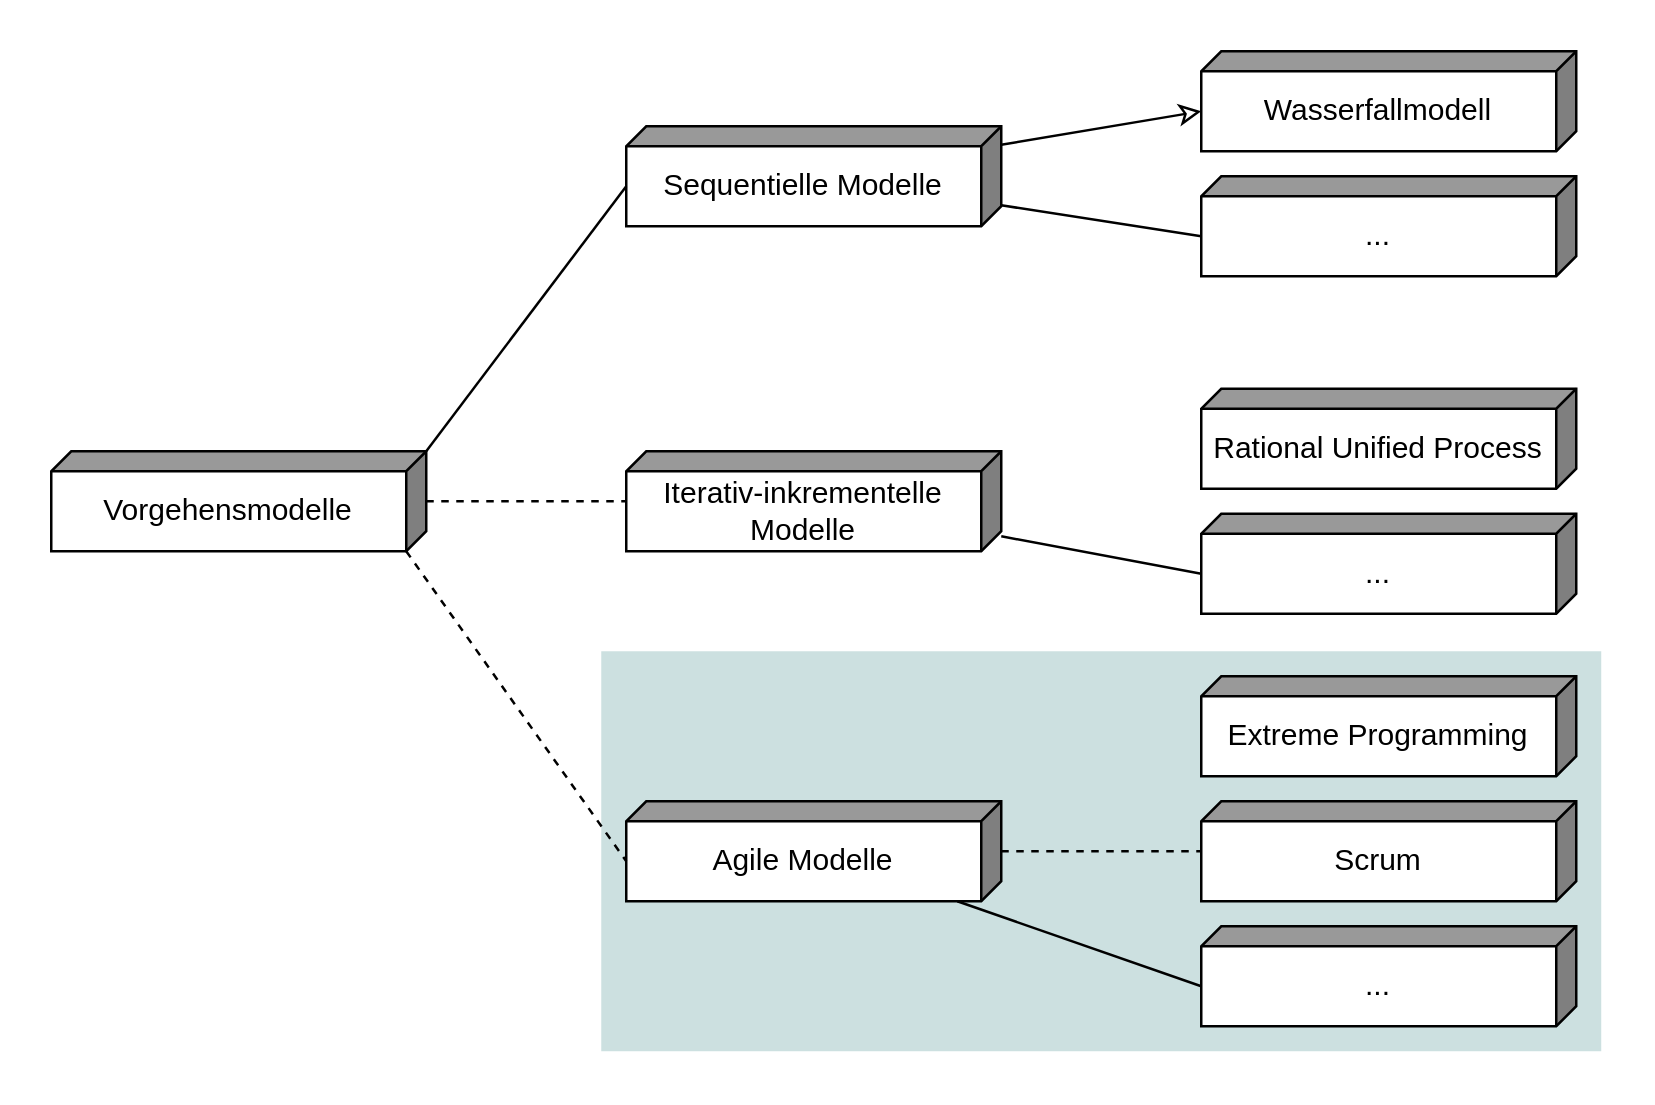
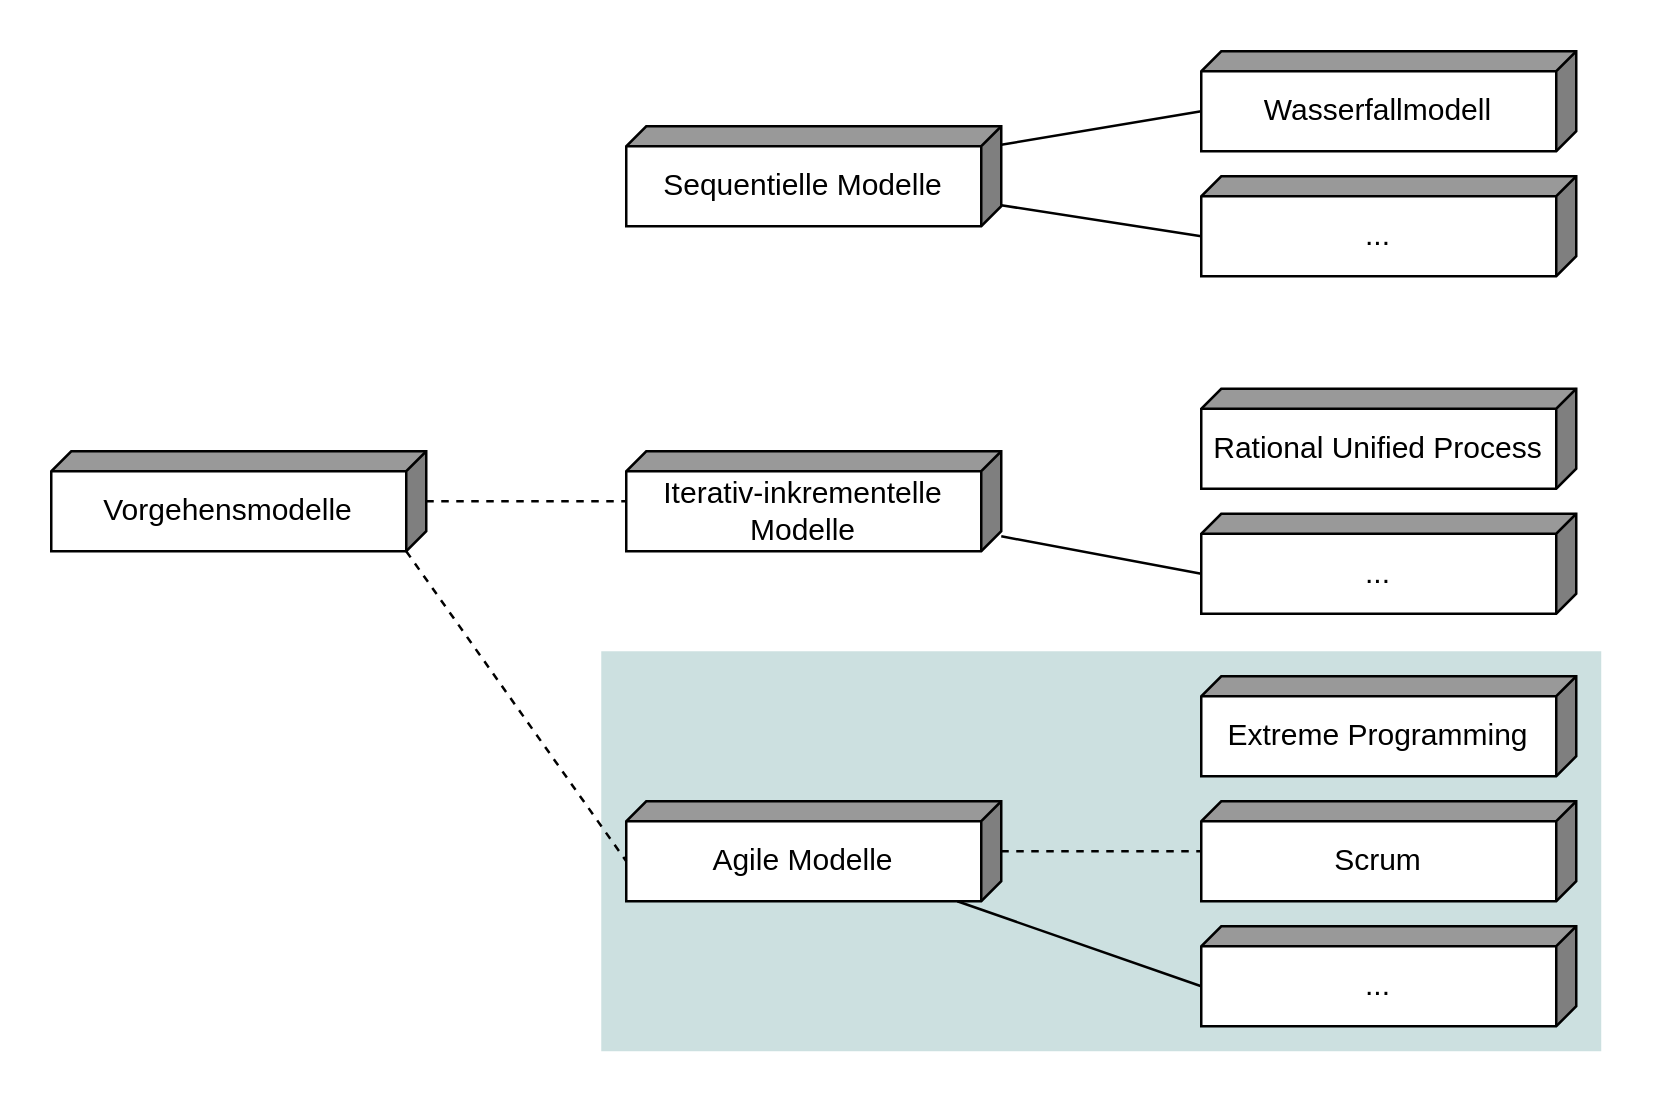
(1183, 114) -> (1190, 113)
(526, 319) -> none
